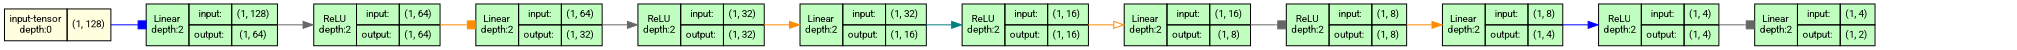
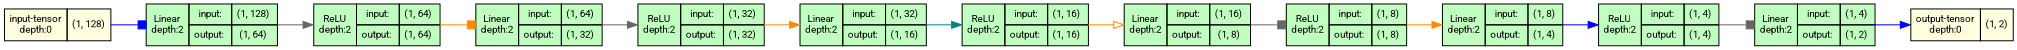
none -> (1962, 25)
